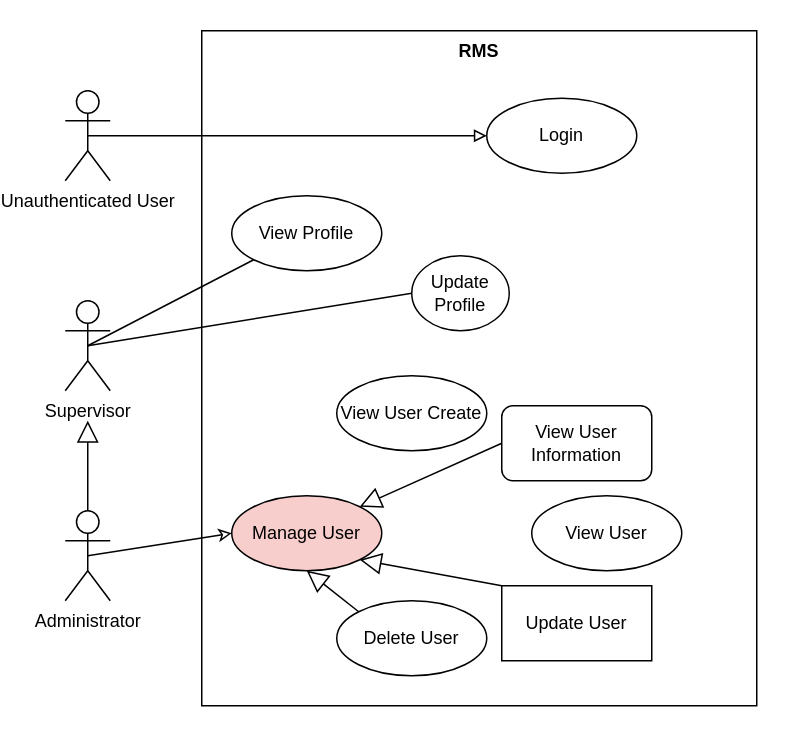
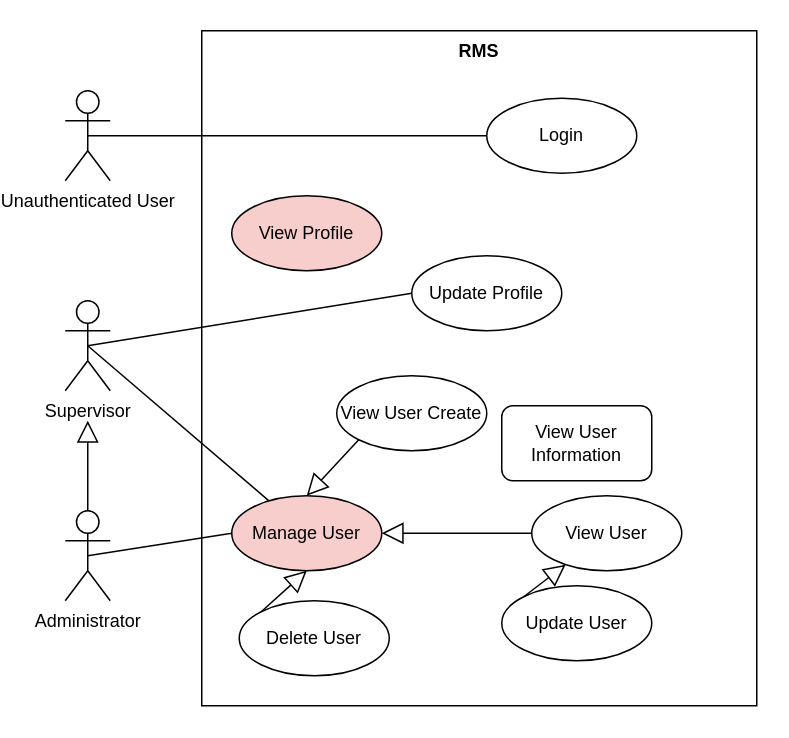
(473, 136) -> (478, 136)
(307, 233) -> (307, 233)
(461, 293) -> (487, 293)
(182, 297) -> (179, 424)
none -> (340, 460)
(440, 471) -> none
none -> (467, 533)
(220, 535) -> (224, 534)
(442, 575) -> (536, 587)
(577, 623) -> (577, 623)
(412, 638) -> (314, 638)
